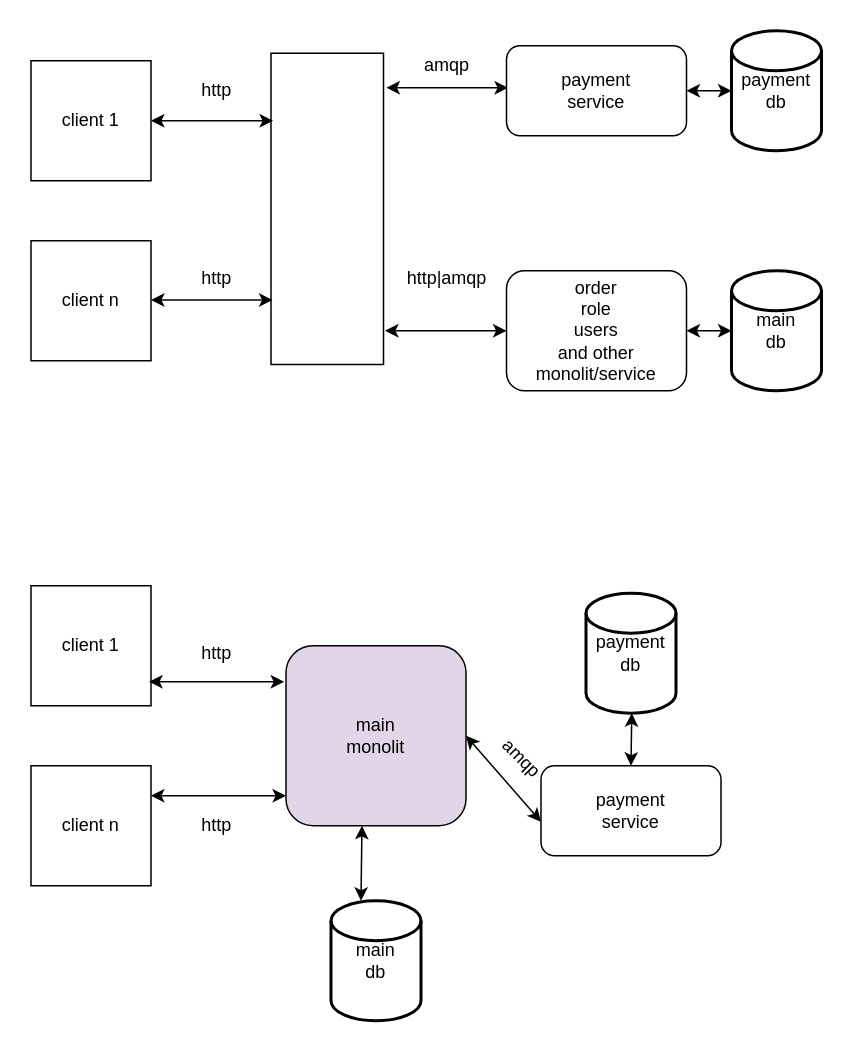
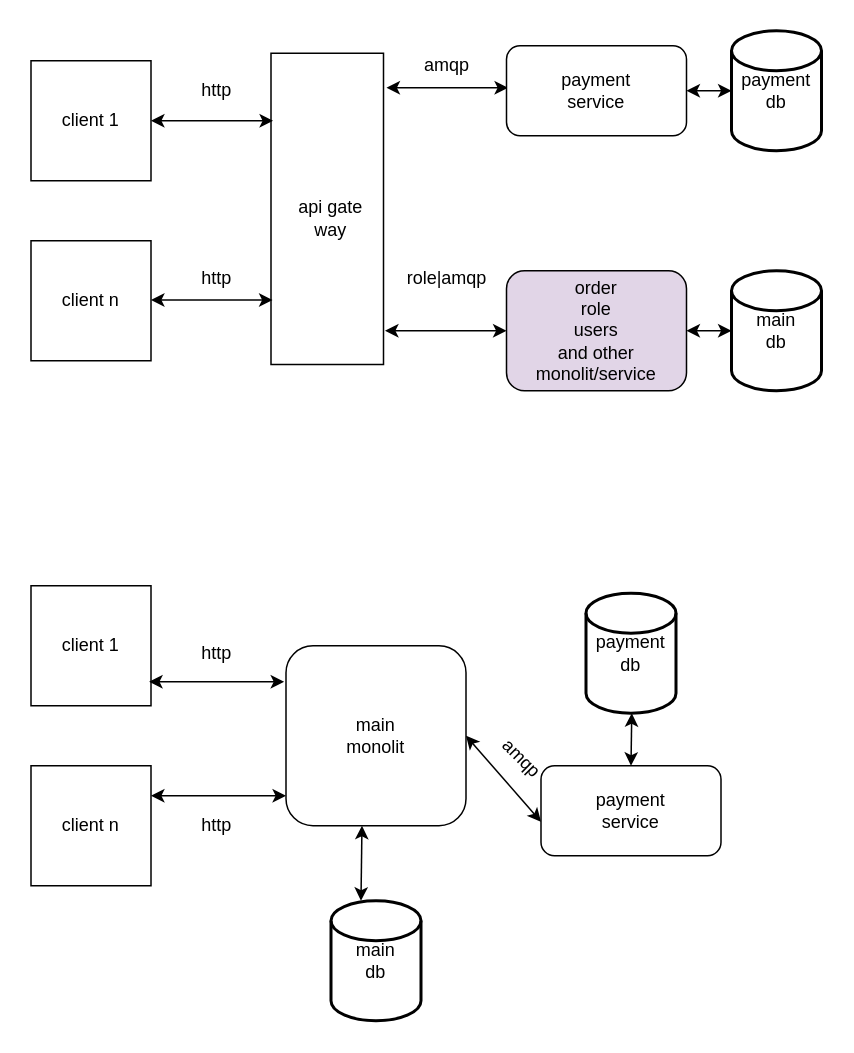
none -> (331, 218)
(447, 278) -> (447, 278)
(596, 331) -> (596, 331)
(376, 736) -> (376, 736)
